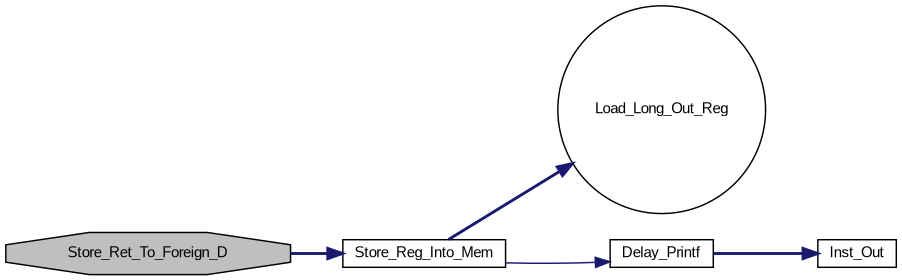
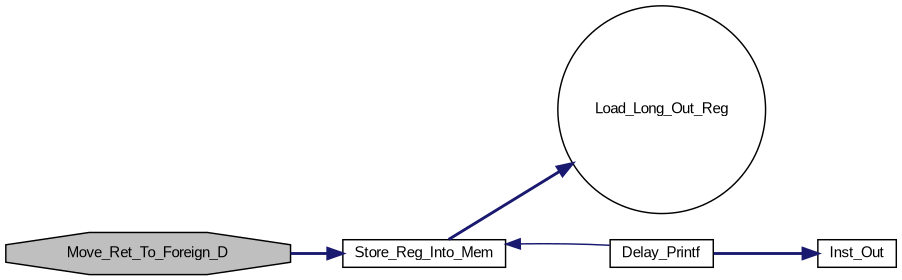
(148, 254) -> (148, 254)
(550, 263) -> (565, 244)
